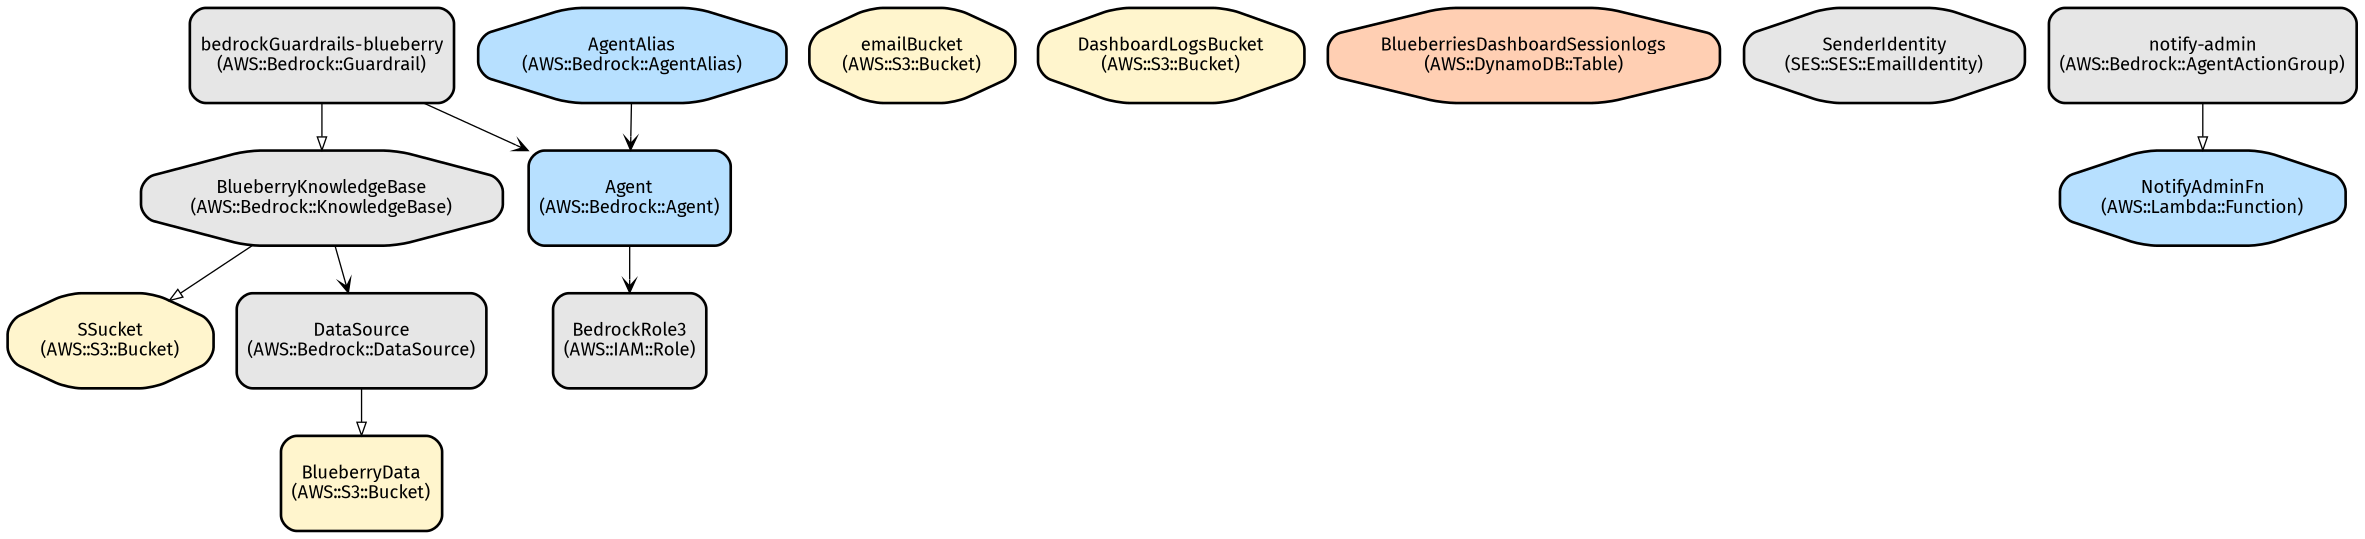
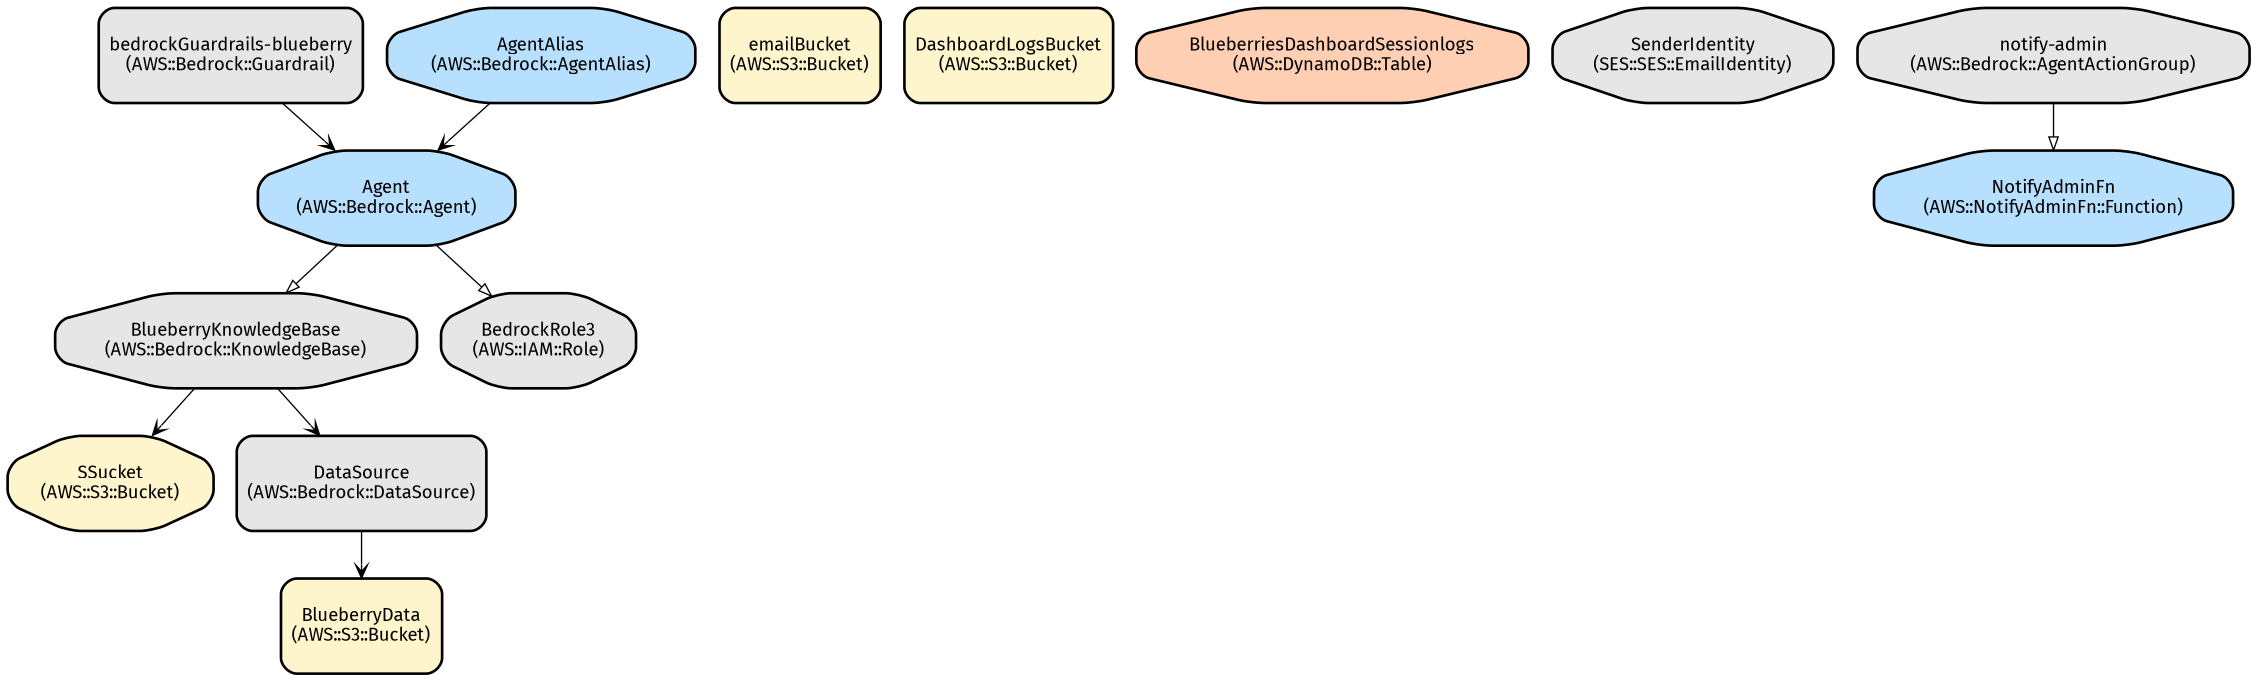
(912, 55) -> (800, 55)
(1171, 55) -> (1009, 55)
(2203, 55) -> (2053, 55)
(322, 120) -> (316, 265)
(630, 198) -> (387, 198)
(2203, 198) -> (2053, 198)
(630, 262) -> (459, 266)
(216, 269) -> (178, 407)
(630, 341) -> (539, 341)
(362, 405) -> (362, 548)
